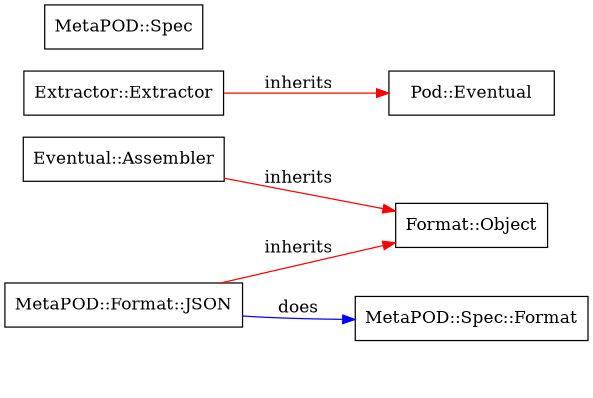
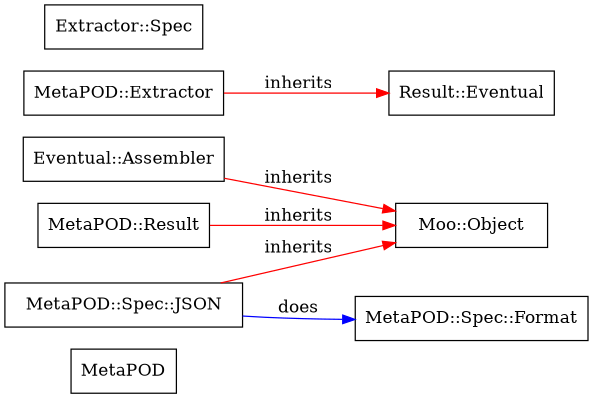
(124, 27) -> (124, 27)
(124, 93) -> (124, 93)
(472, 93) -> (472, 93)
none -> (124, 225)
(472, 225) -> (472, 225)
(124, 305) -> (124, 305)
none -> (124, 371)
